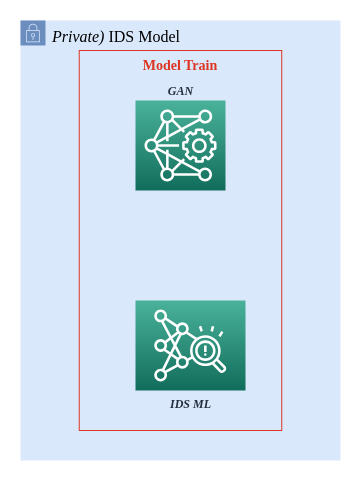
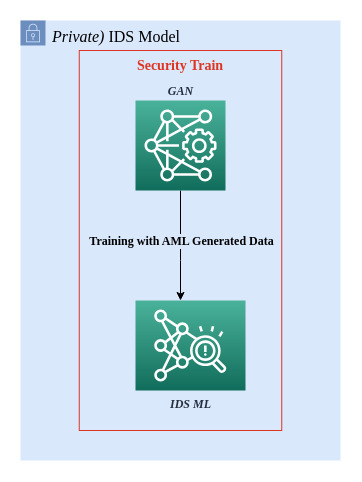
(180, 65) -> (180, 65)
none -> (181, 242)
